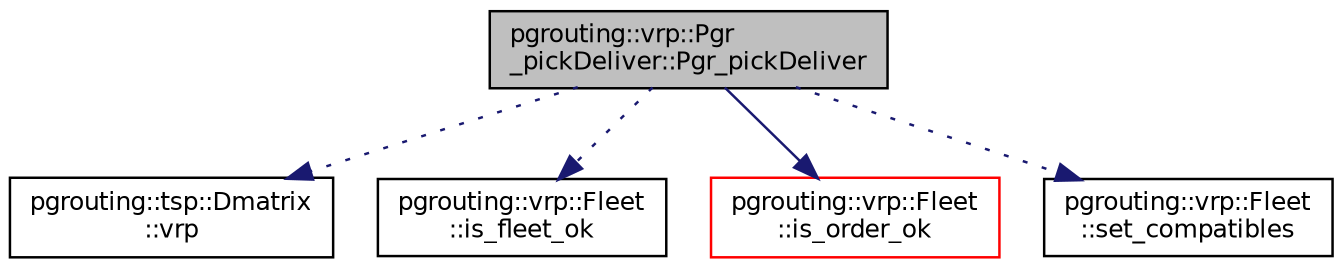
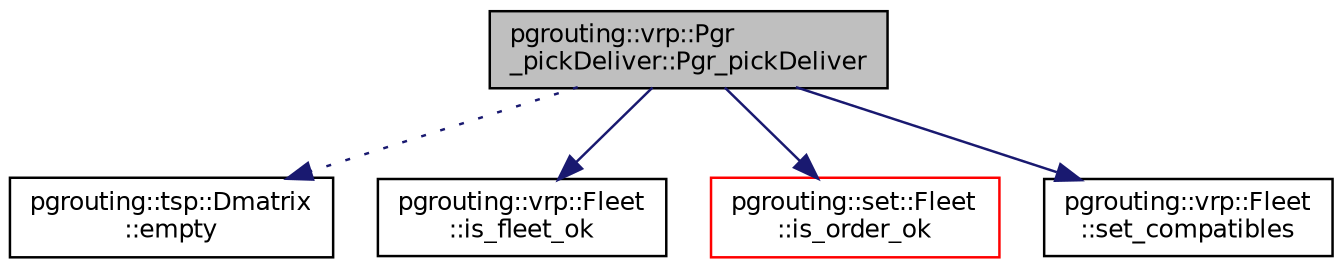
(614, 125) -> (614, 125)
(926, 130) -> (926, 130)
(172, 218) -> (172, 218)
(855, 218) -> (855, 218)
